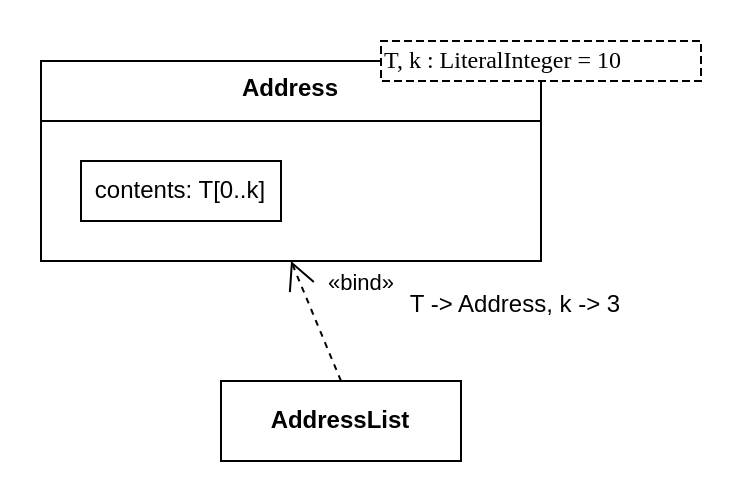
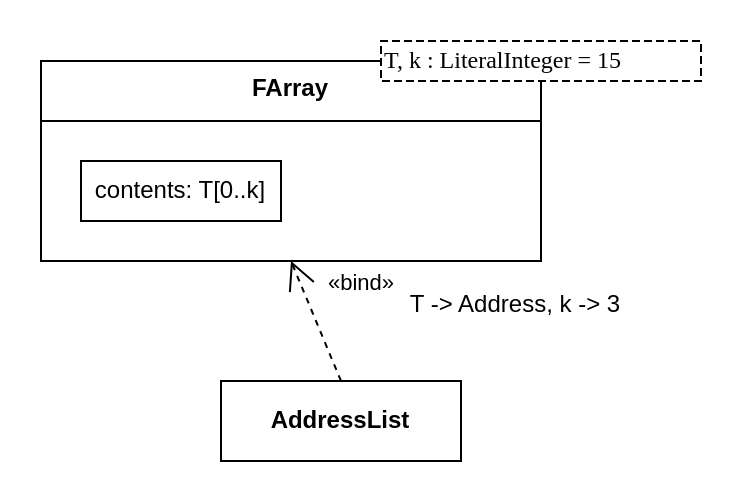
(532, 61) -> (532, 61)
(291, 89) -> (291, 89)
